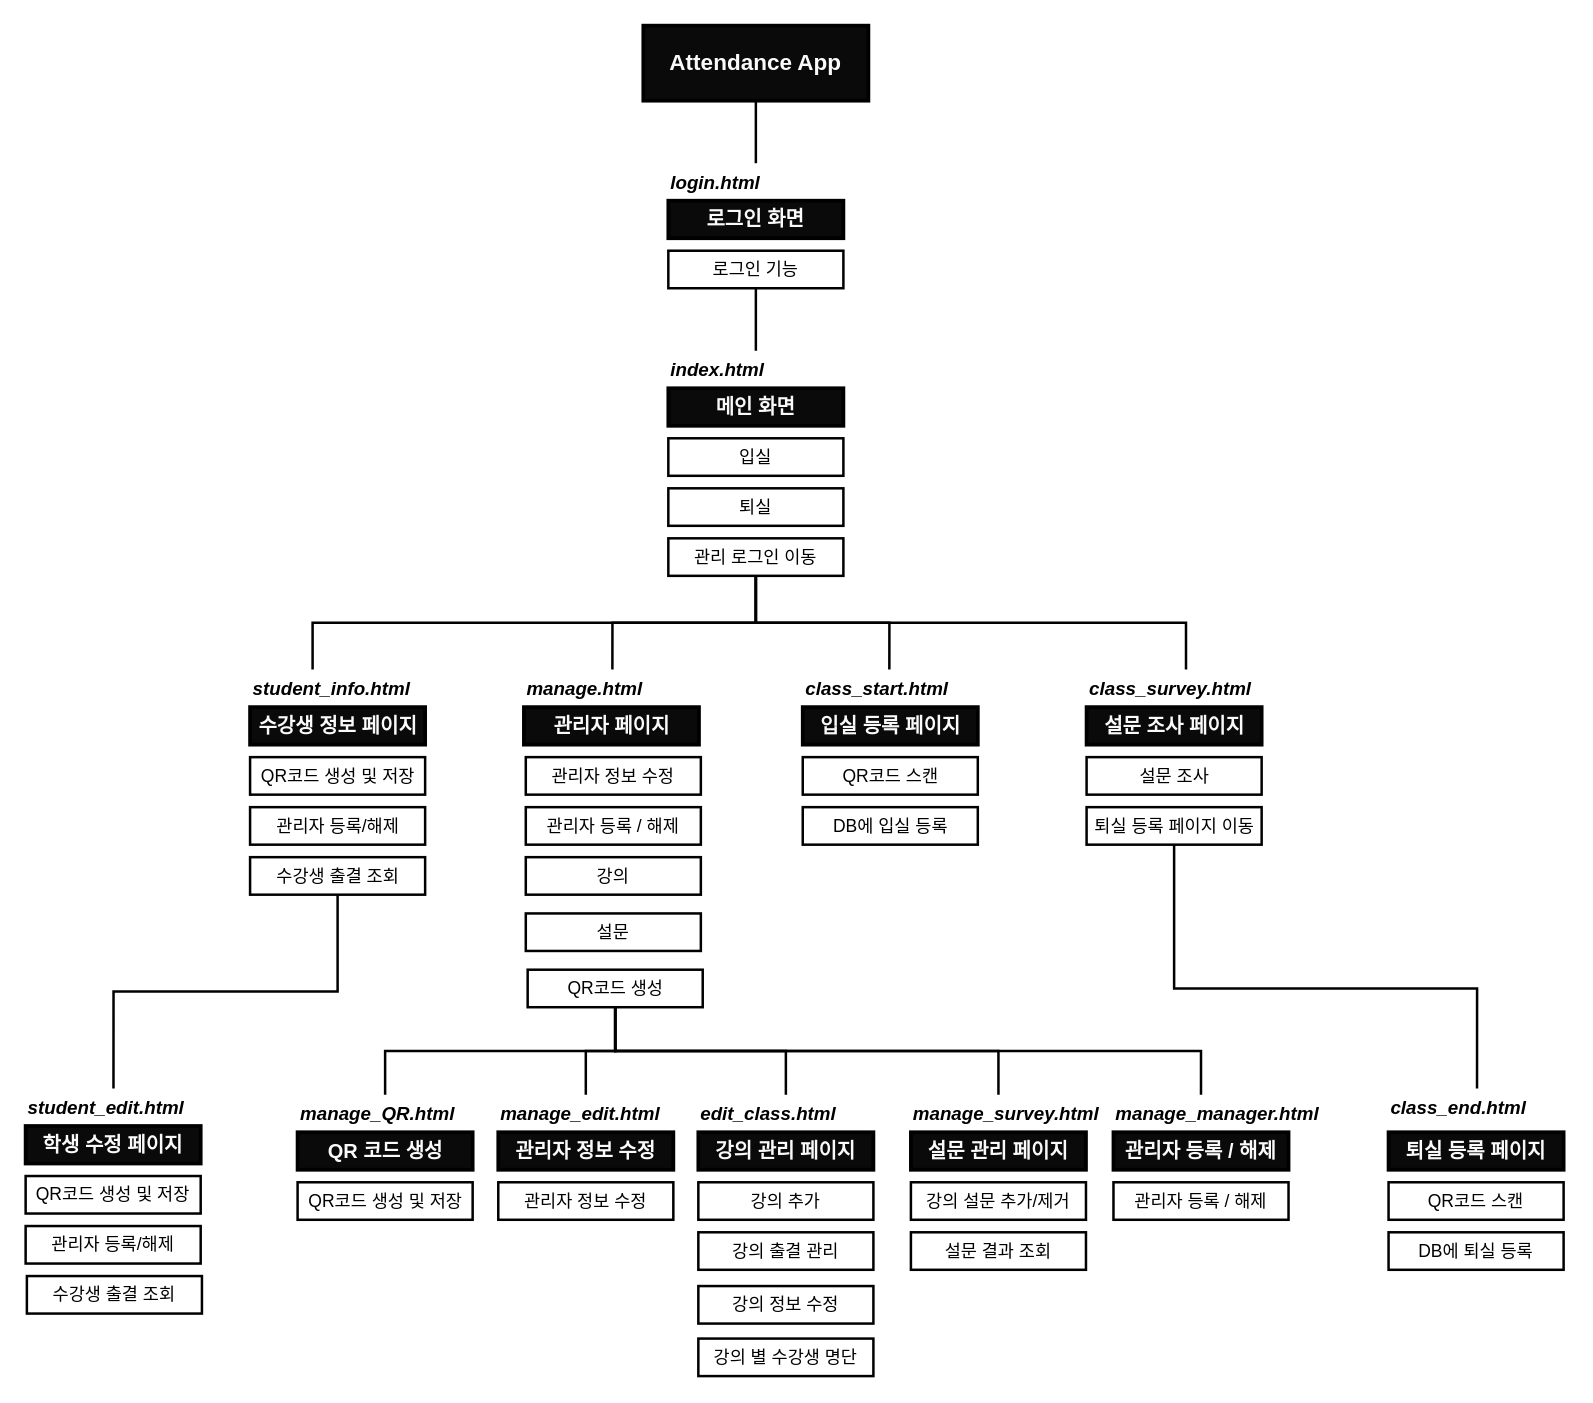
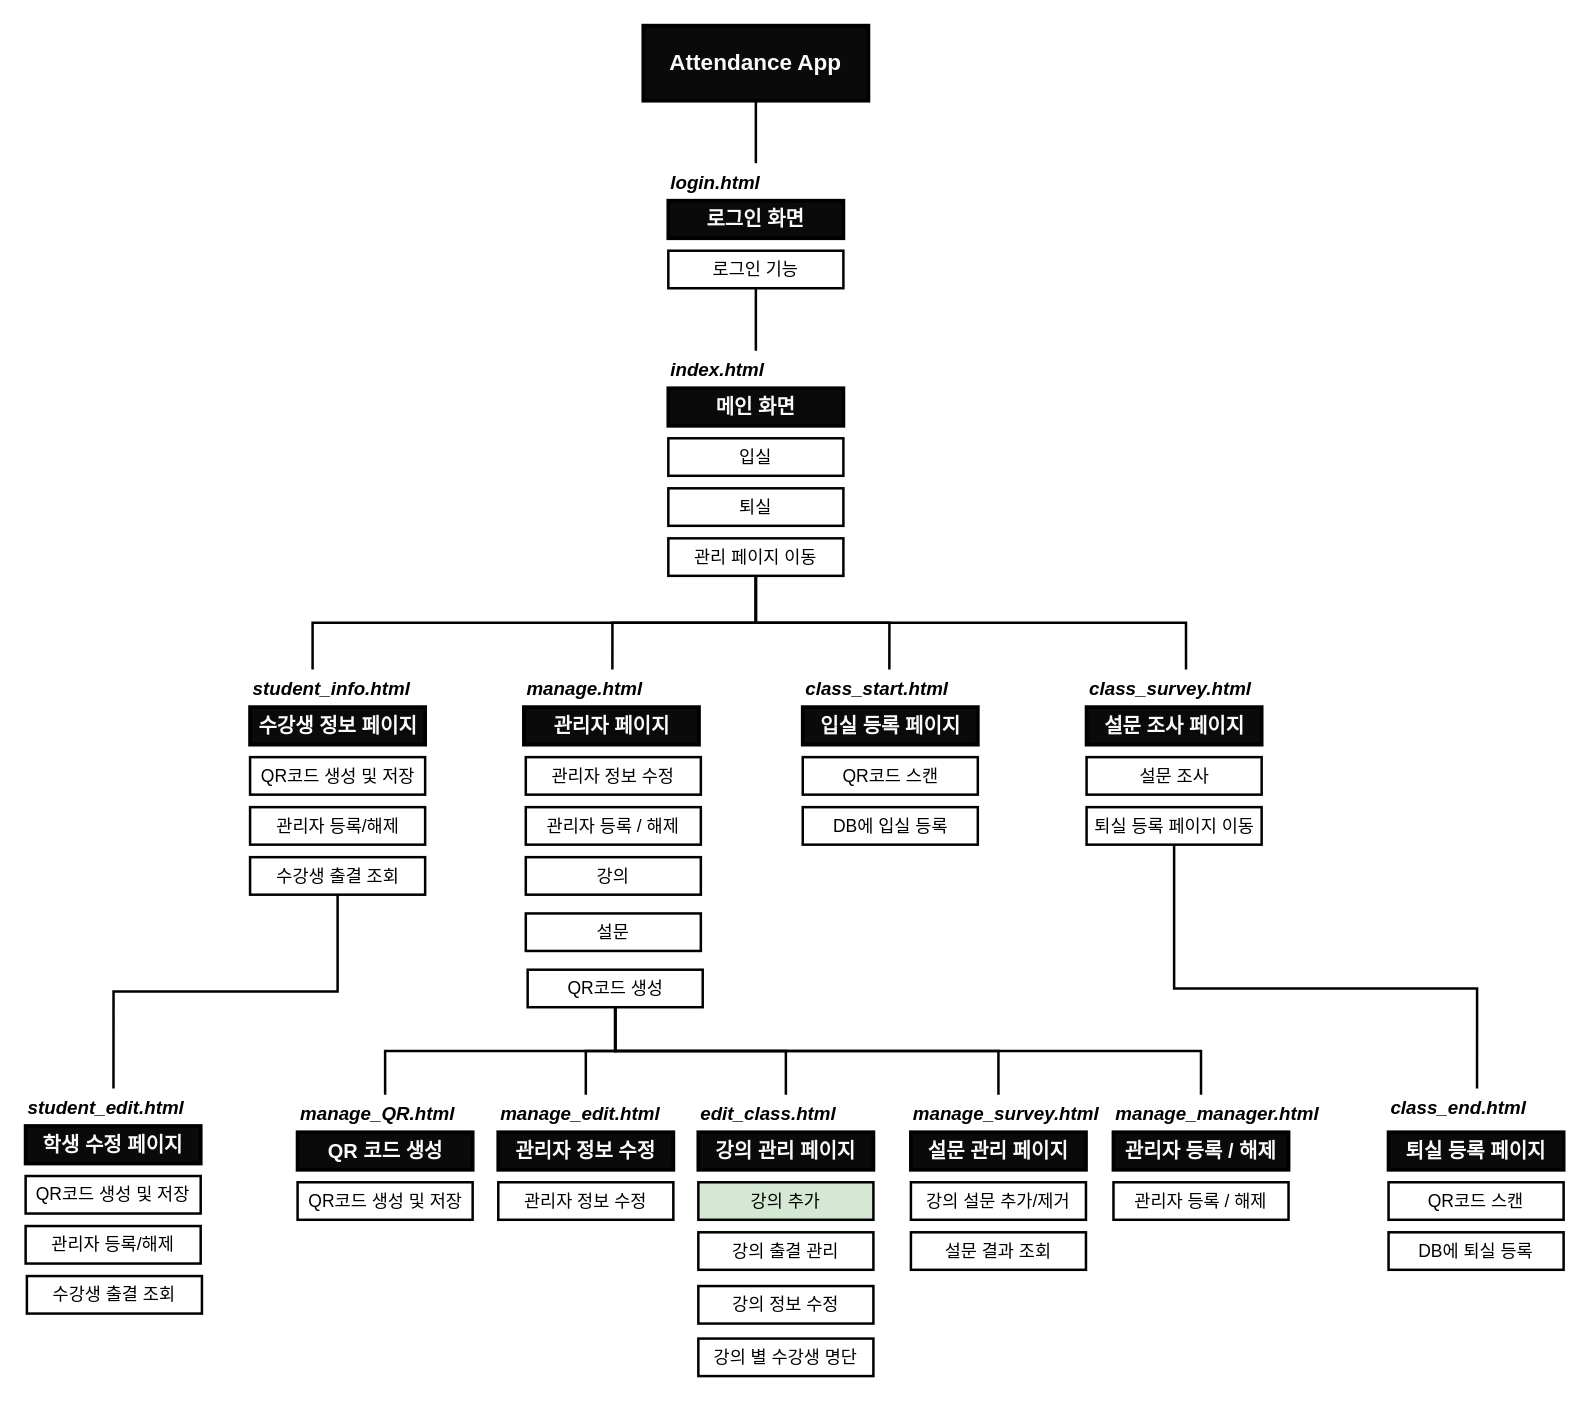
(756, 557) -> (756, 557)
(786, 1201) -> (786, 1201)
